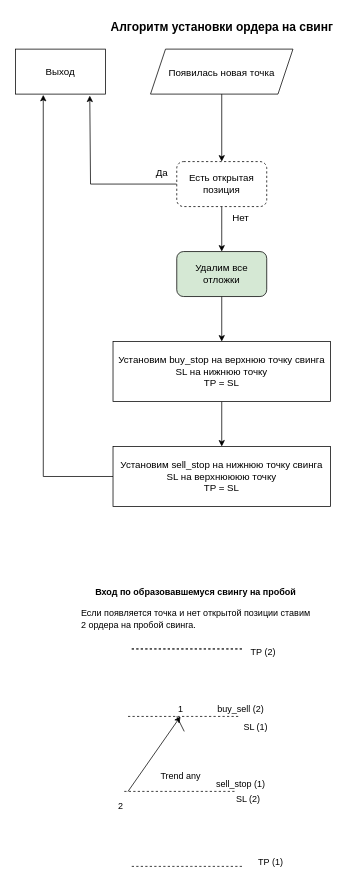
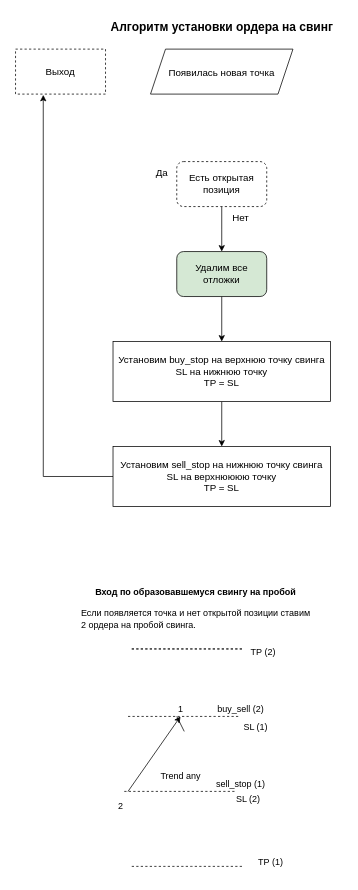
(60, 72) -> (60, 72)
(222, 125) -> none
(90, 164) -> none
